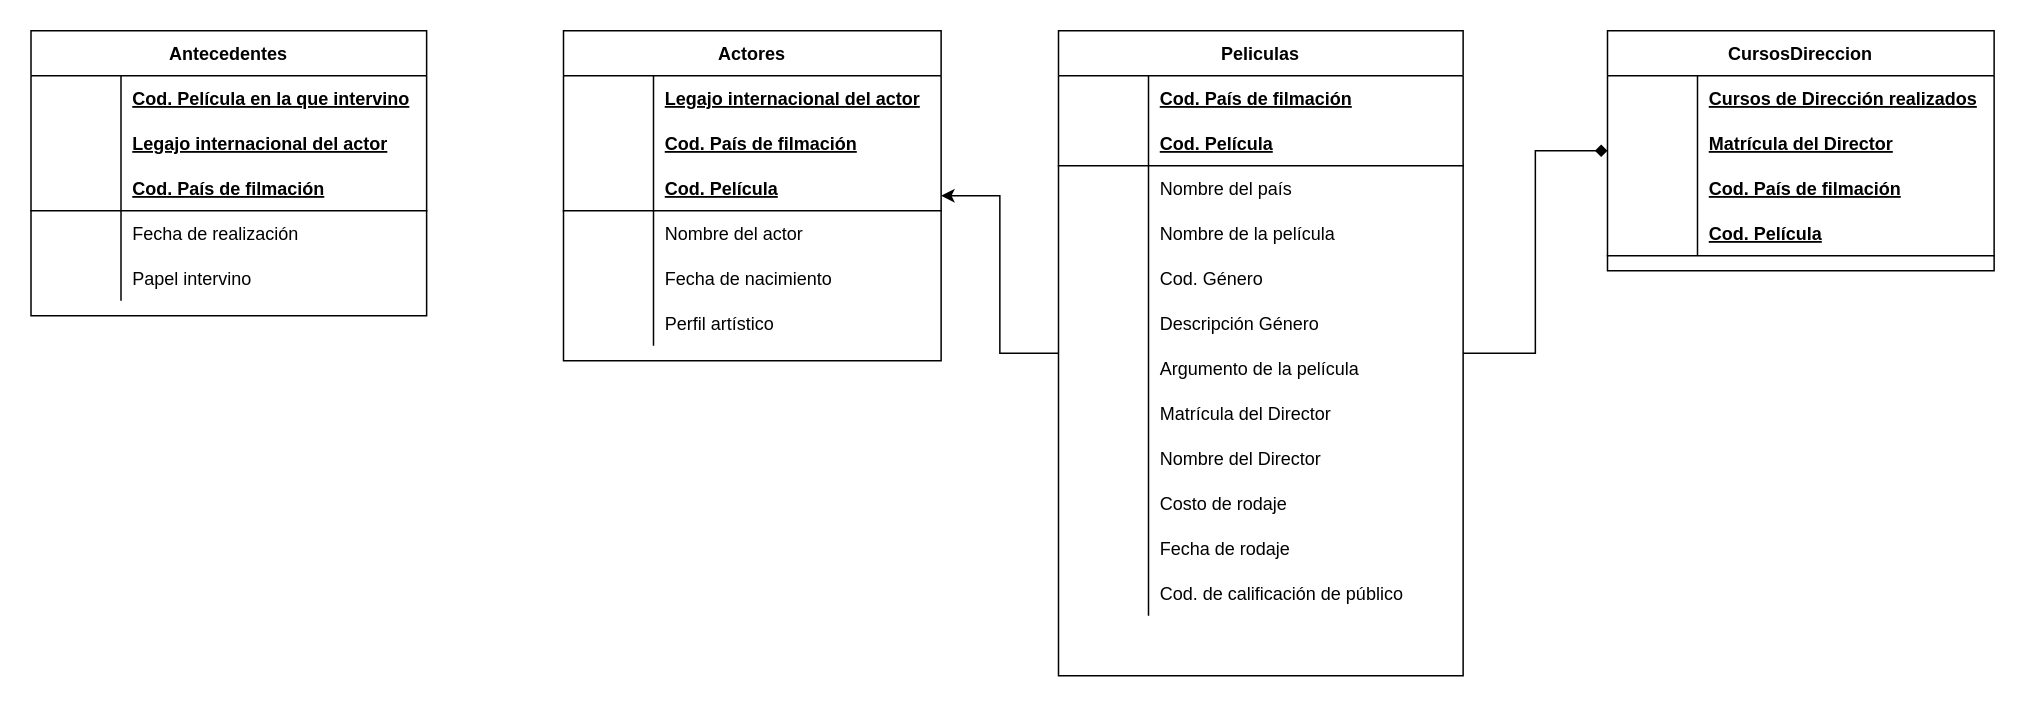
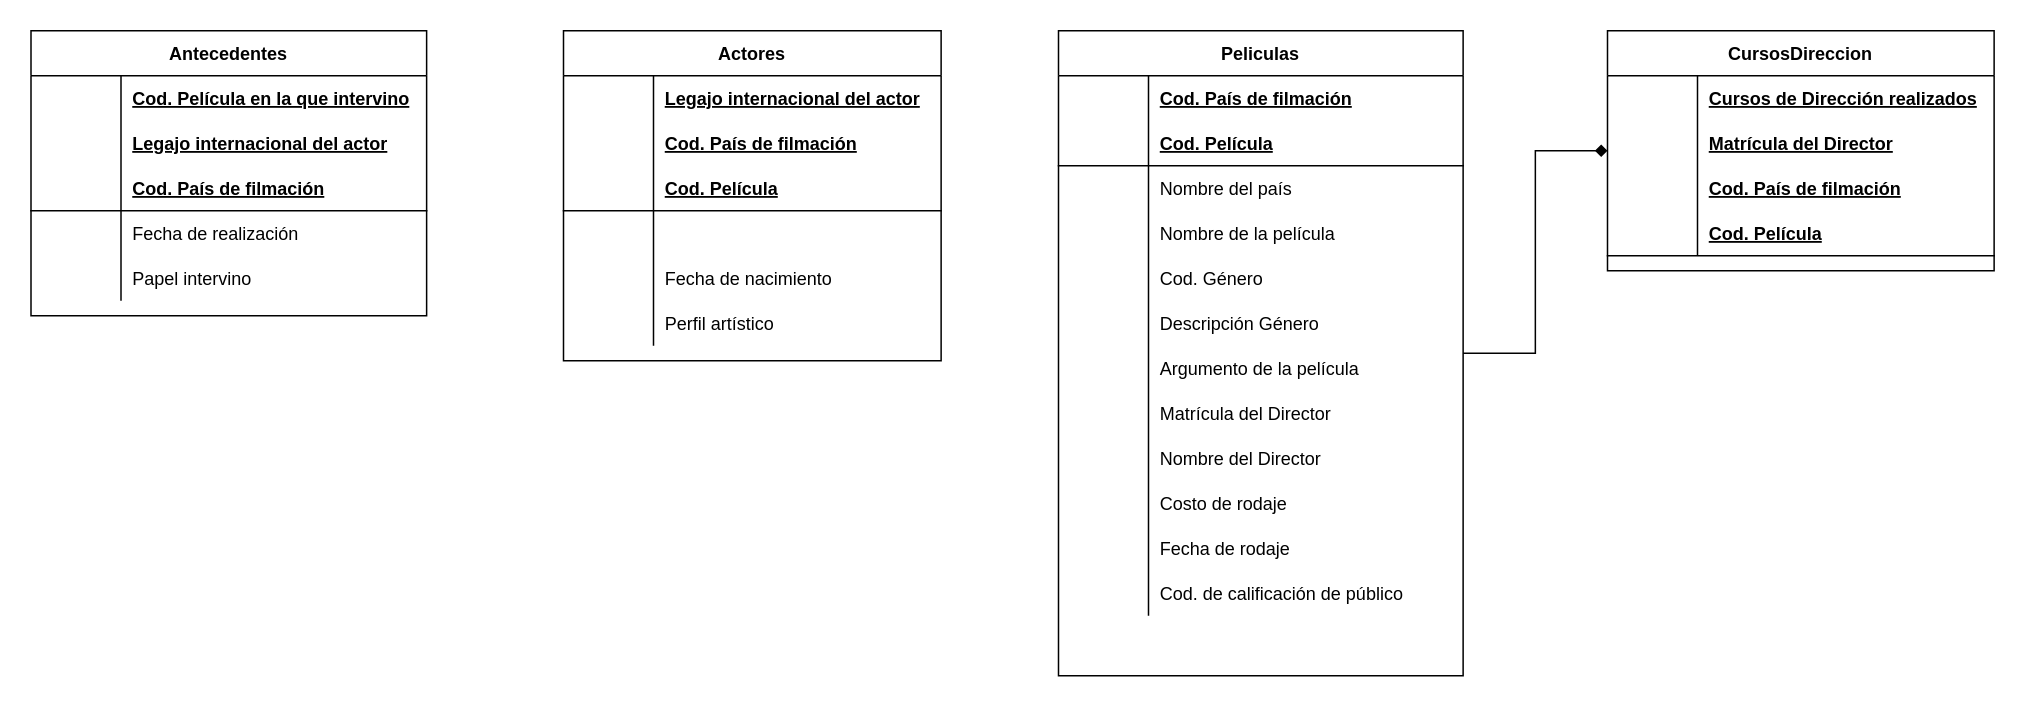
(797, 233) -> none
(1000, 278) -> none
